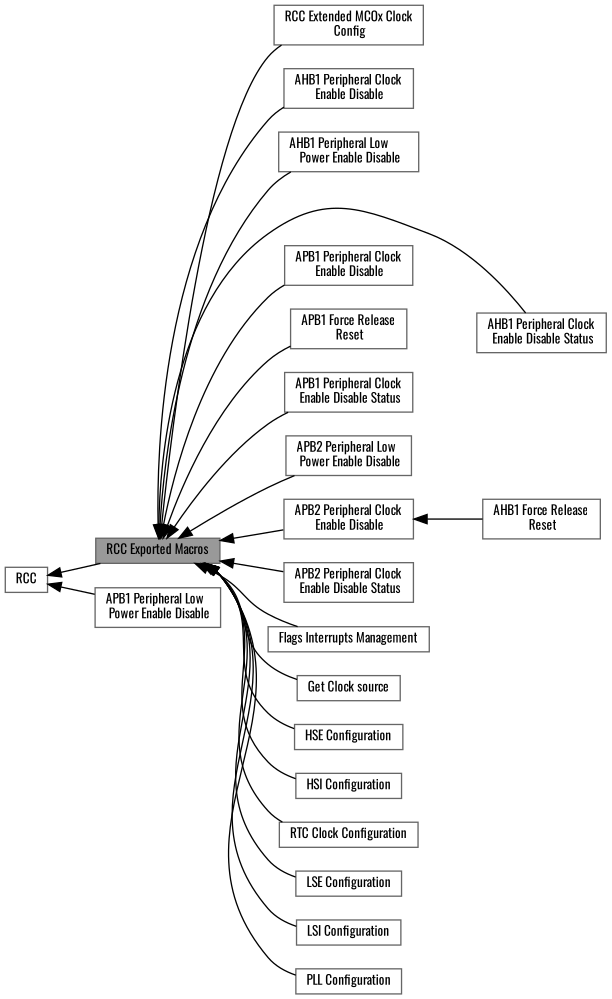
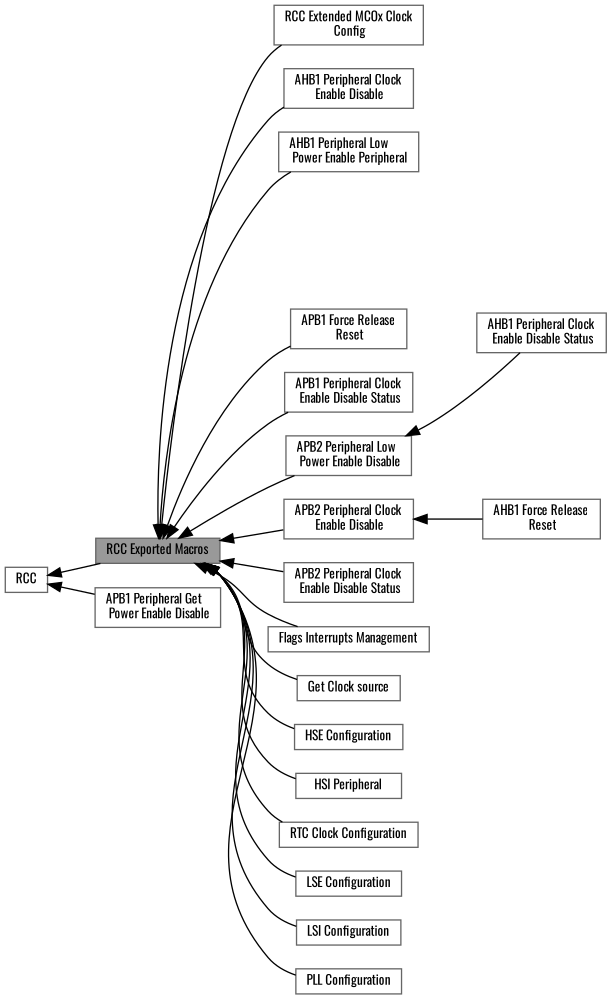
(349, 152) -> (349, 152)
(259, 242) -> (472, 395)
(349, 265) -> none
(158, 608) -> (158, 608)
(349, 786) -> (349, 786)
